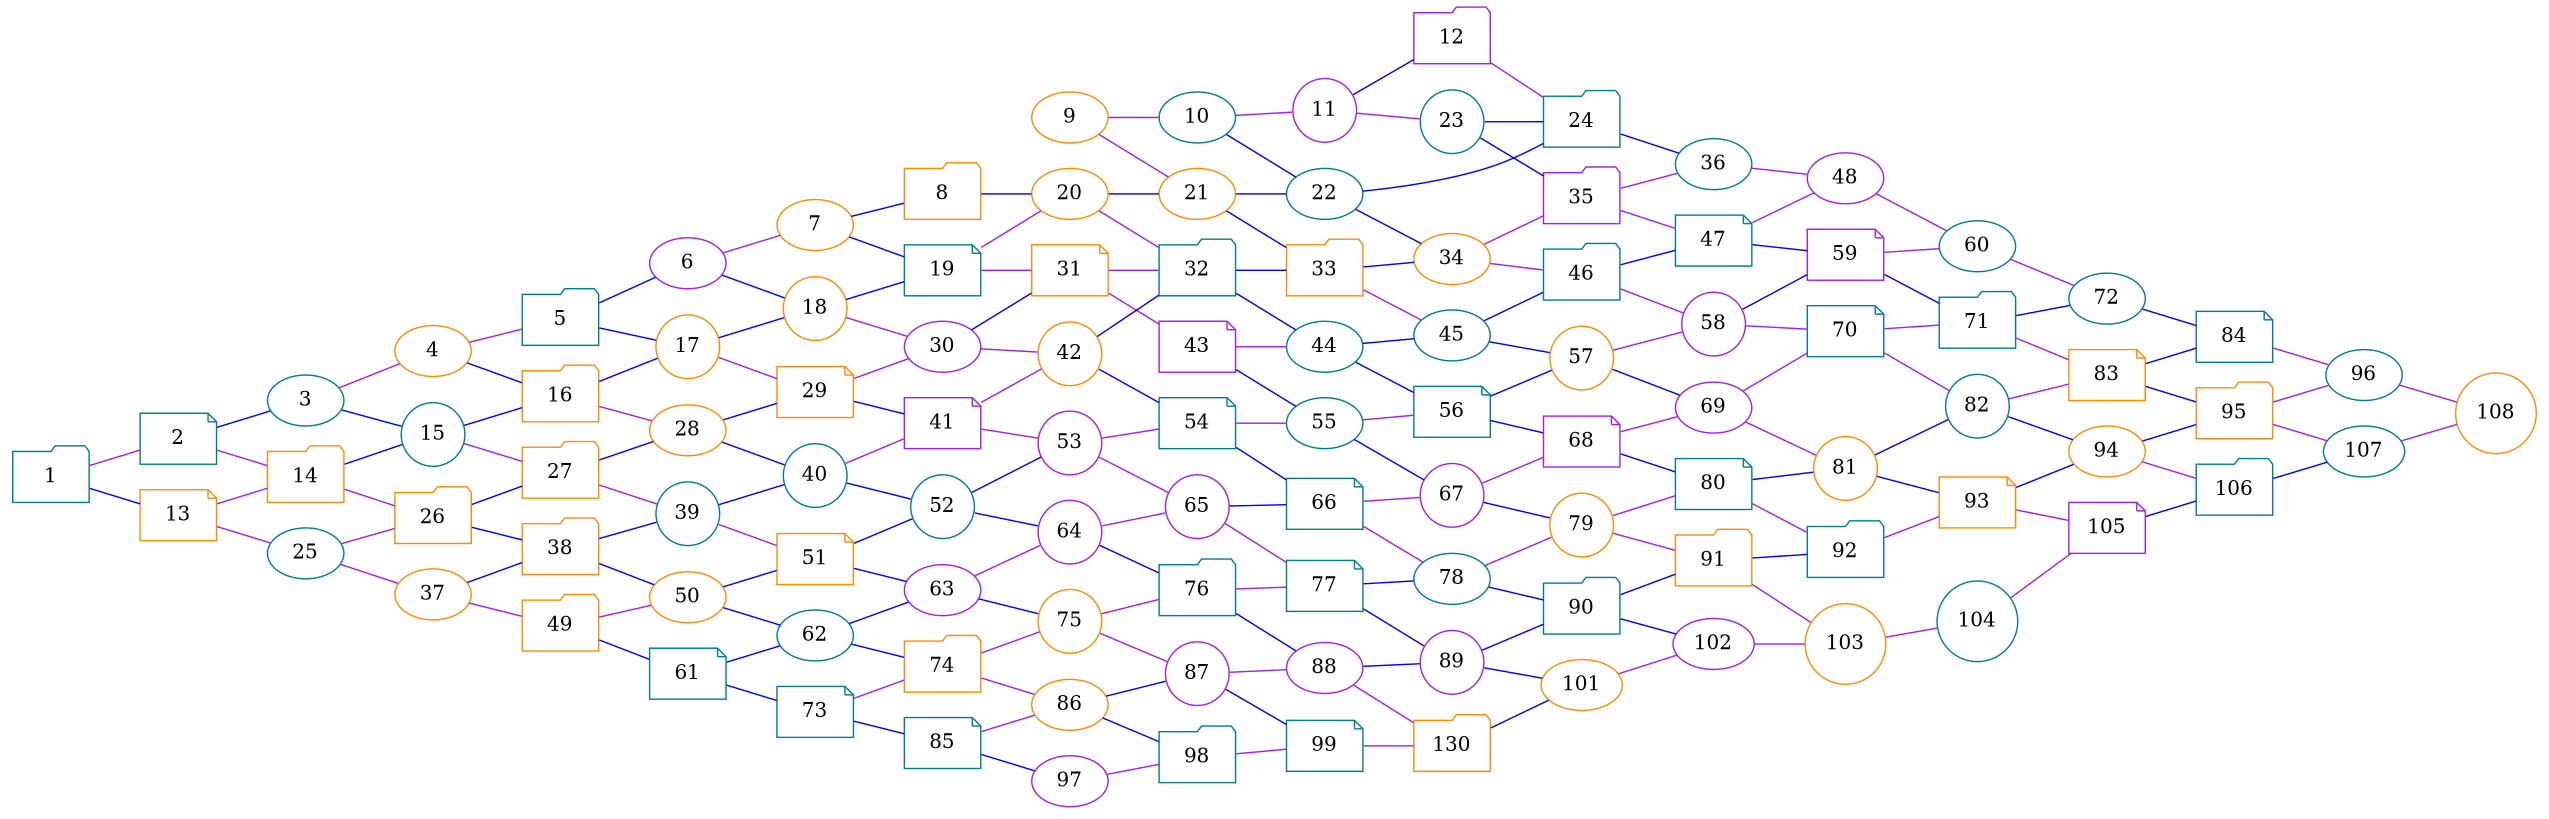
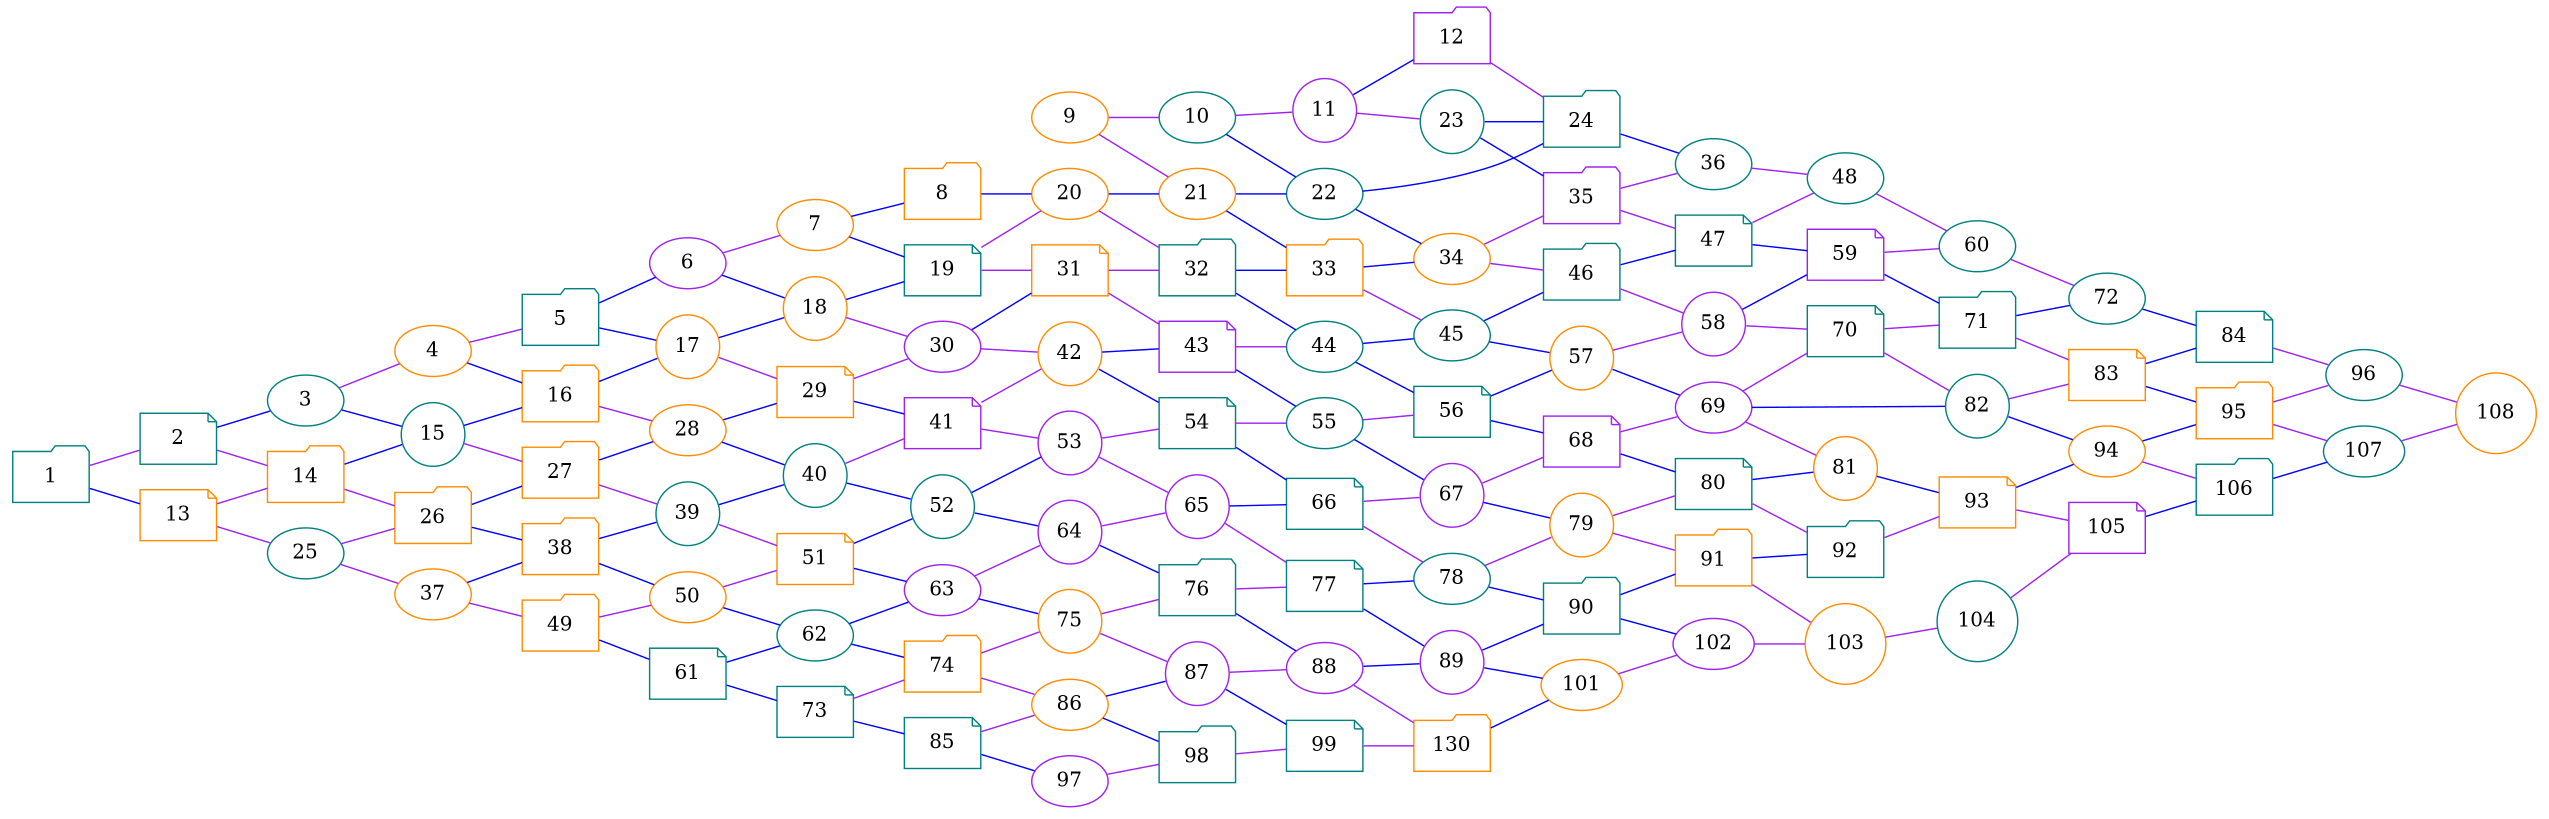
(1846, 178) -> (1846, 178)
(1128, 316) -> (1130, 350)
(1911, 437) -> (1848, 407)
(750, 579) -> (750, 579)
